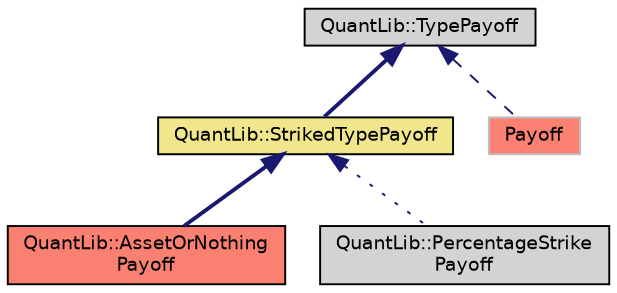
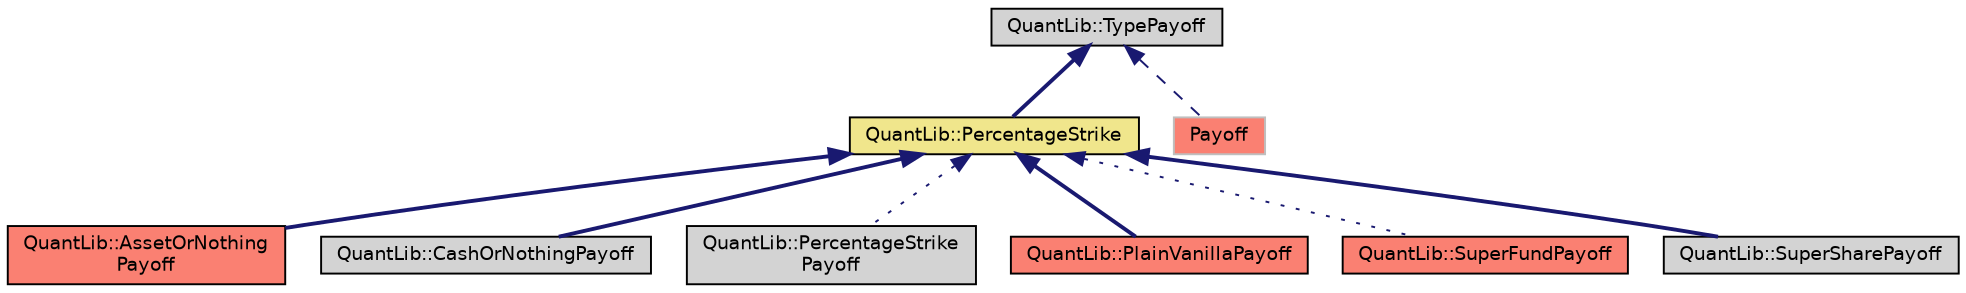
(306, 136) -> (994, 136)
none -> (486, 255)
none -> (1159, 255)
none -> (1485, 255)
none -> (1811, 255)
